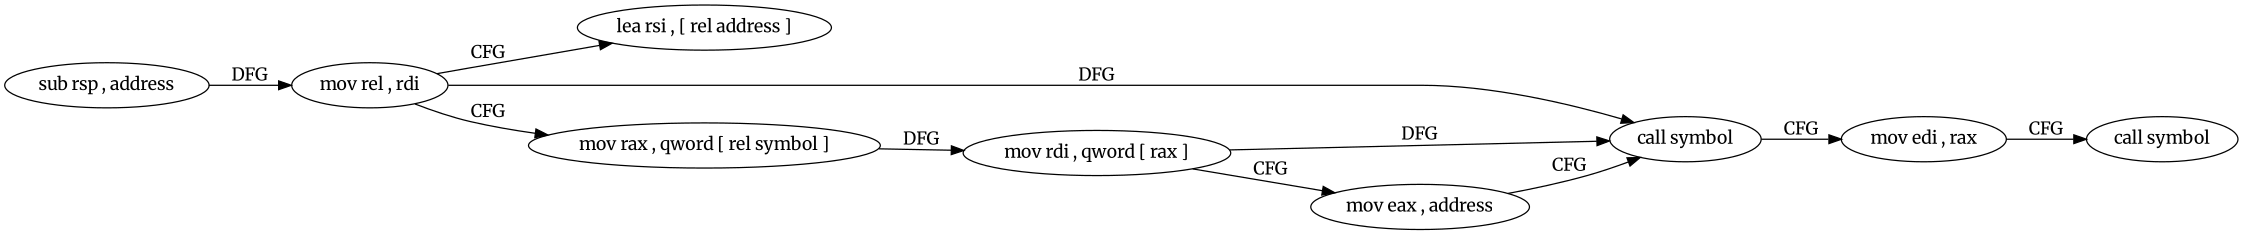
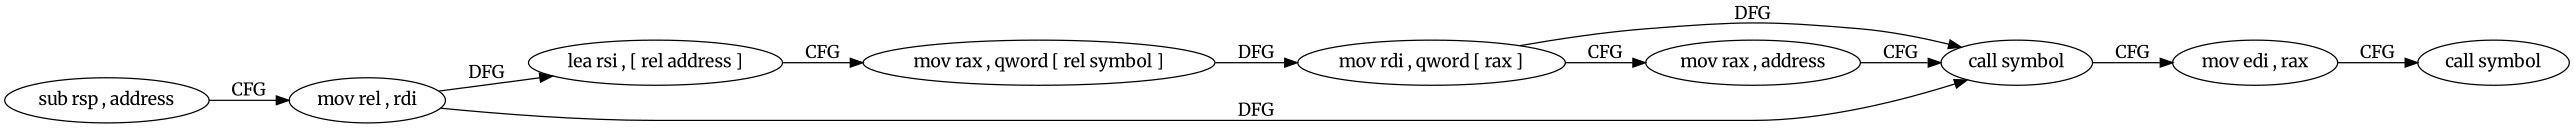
(488, 53) -> (487, 73)
(250, 76) -> (249, 91)
(474, 122) -> (817, 63)
(1420, 207) -> (1753, 63)
